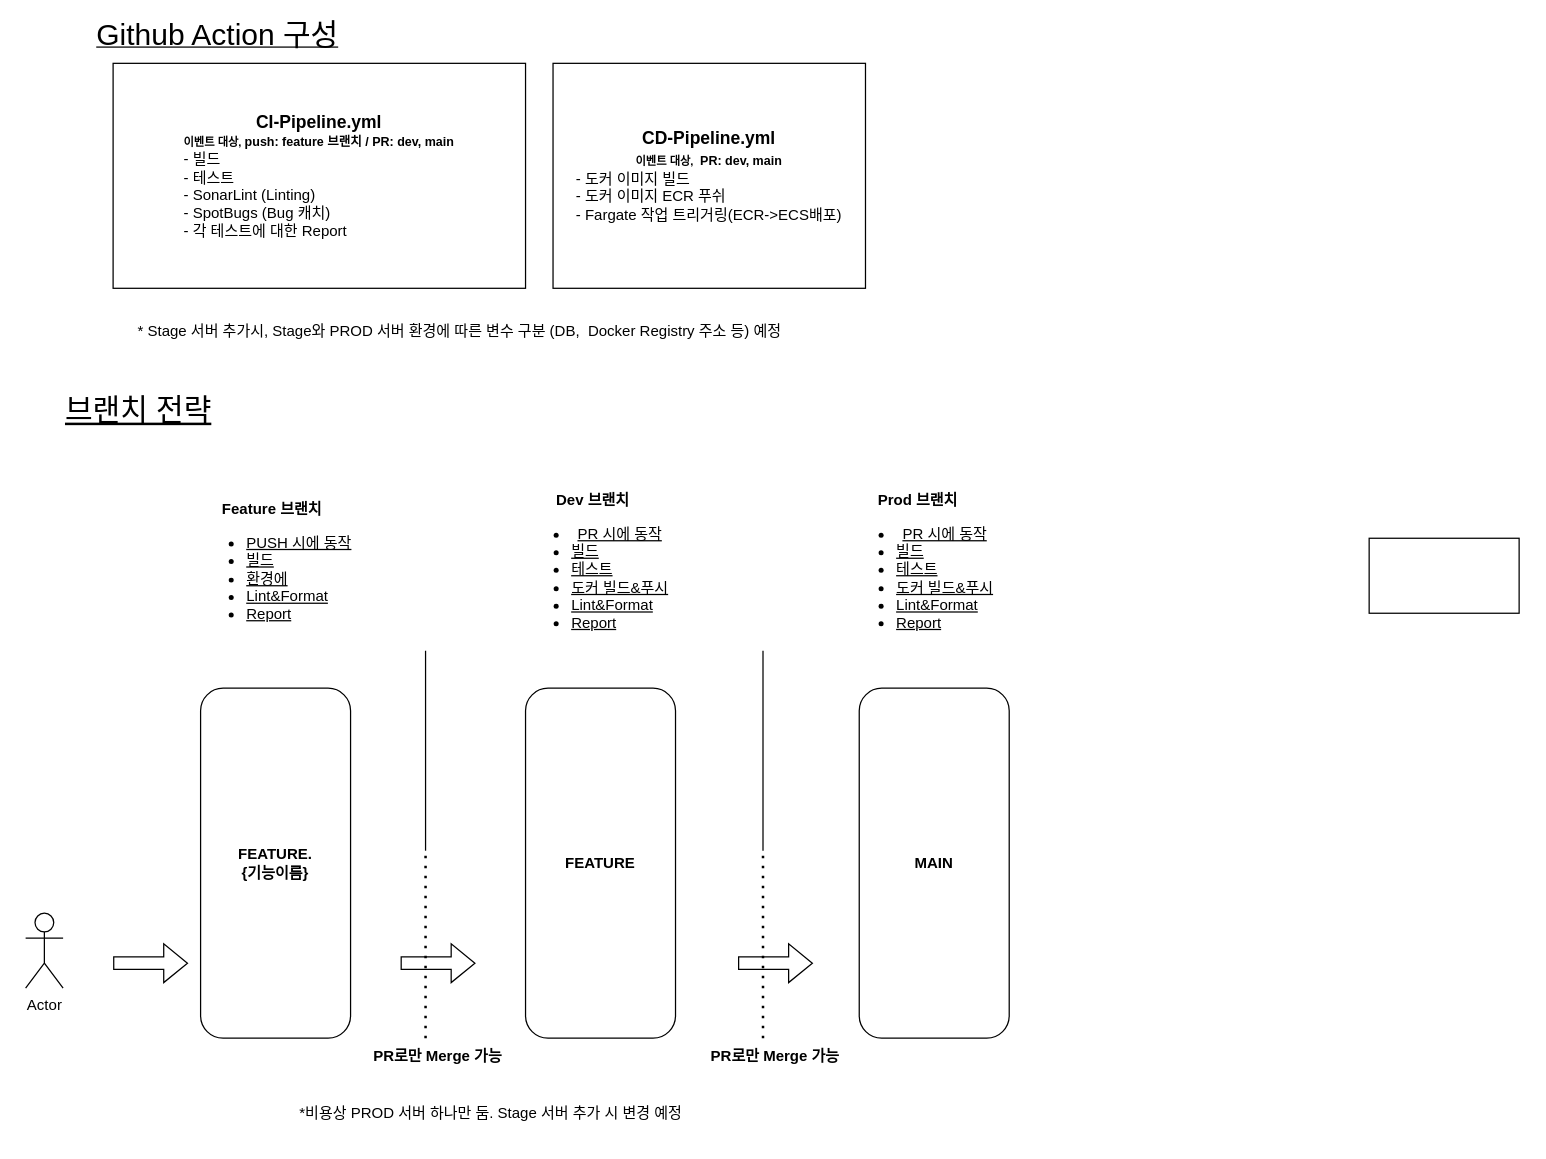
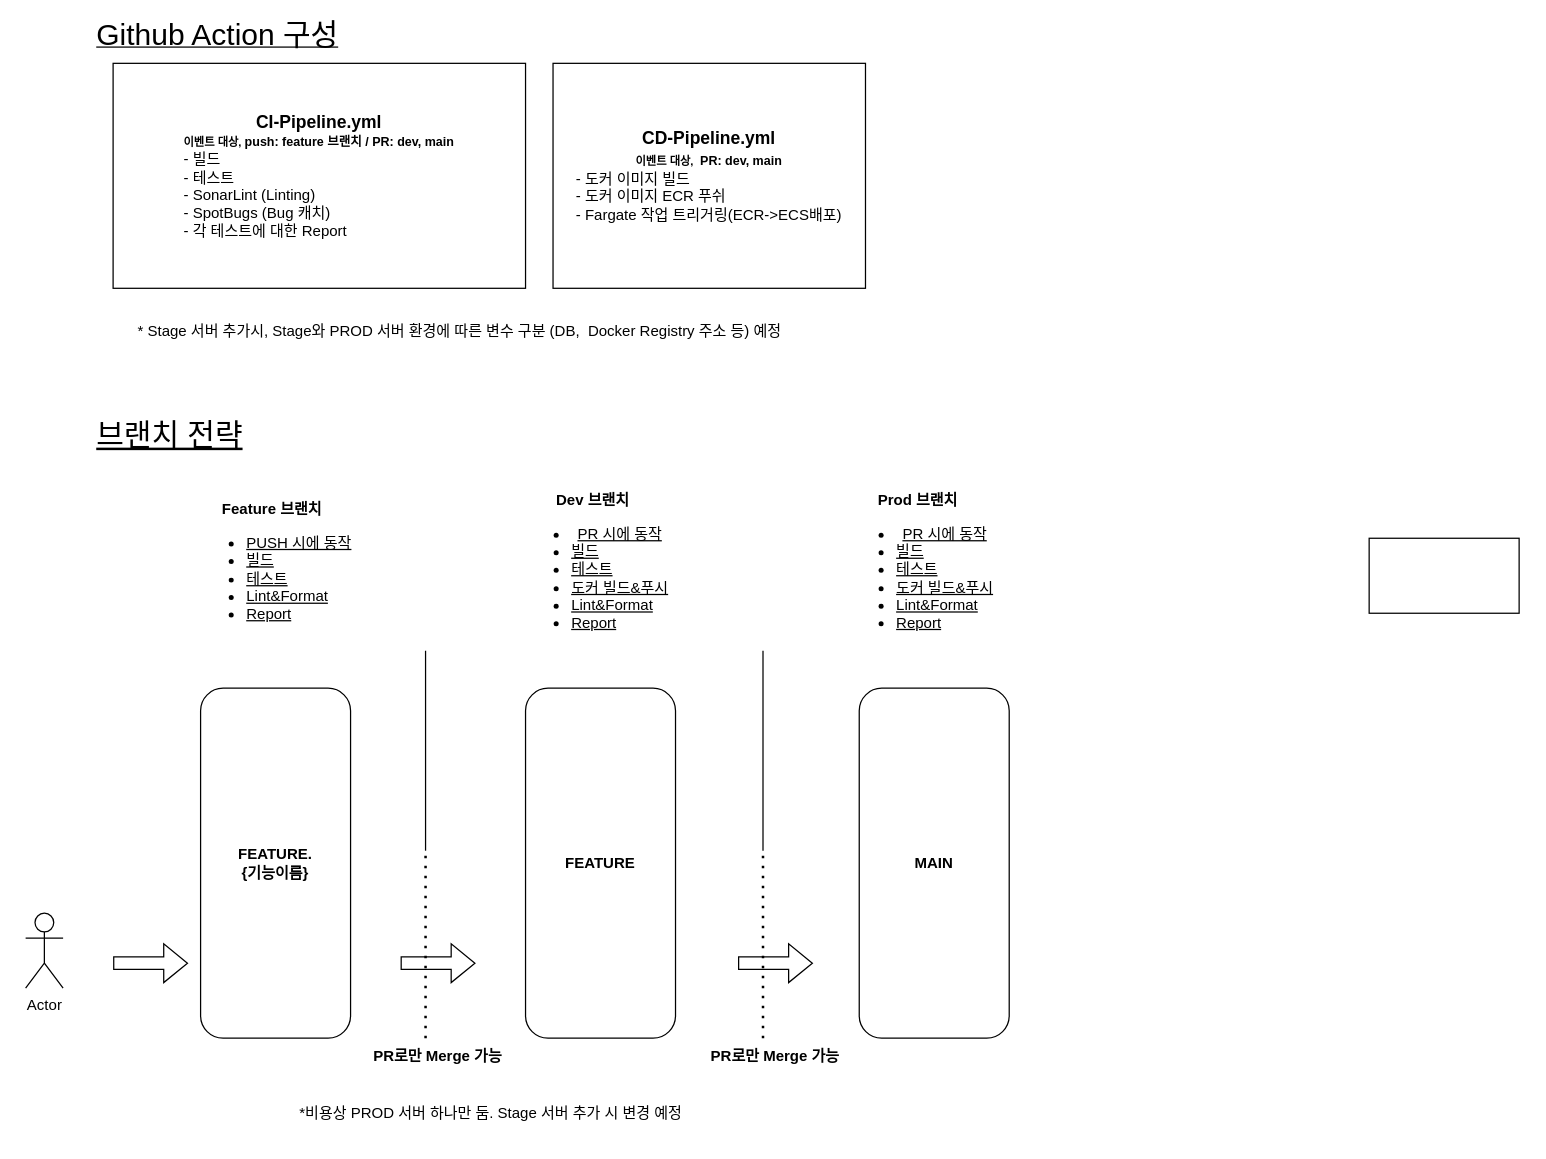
(213, 419) -> (244, 444)
(251, 569) -> (251, 569)
